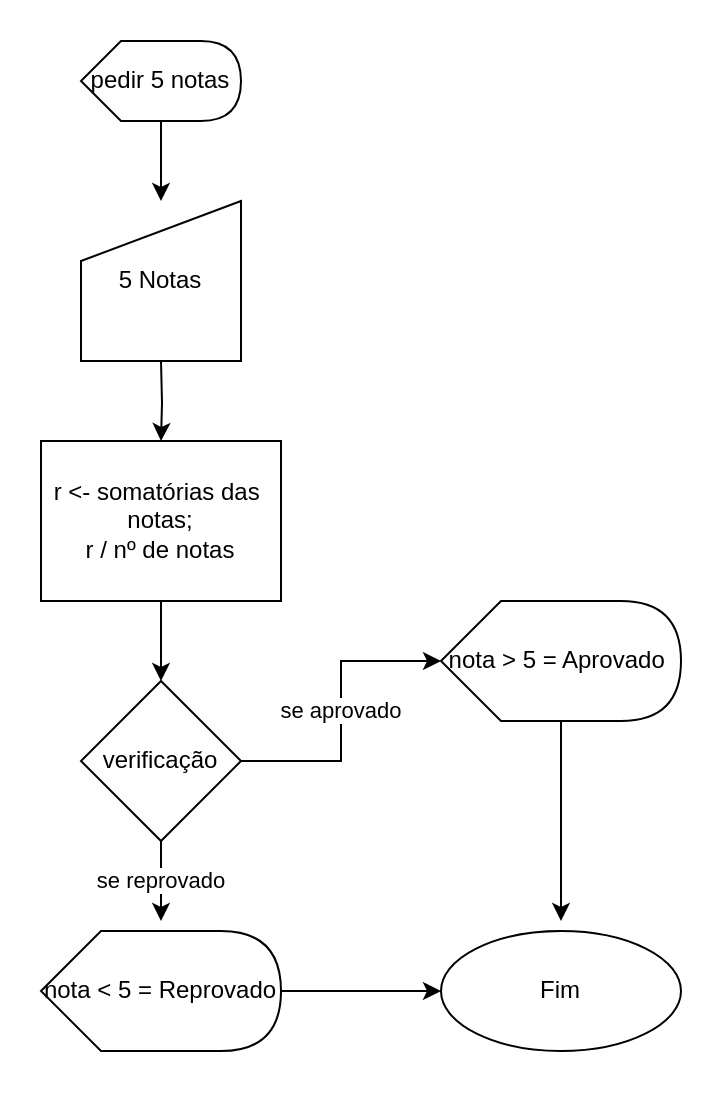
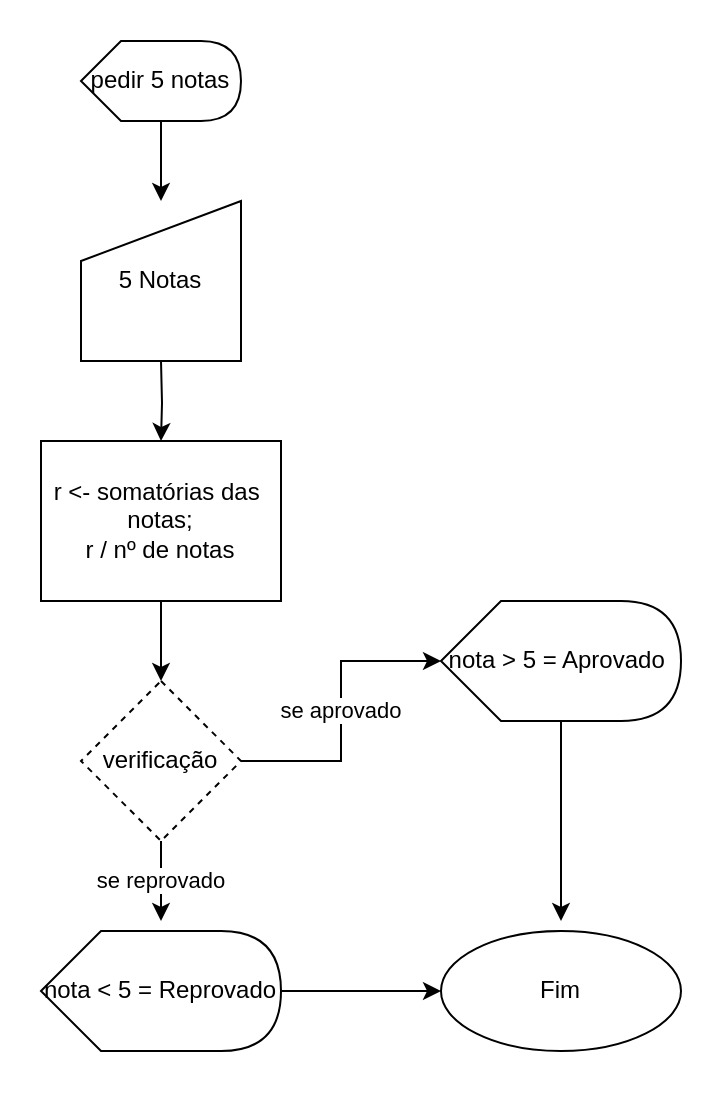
(161, 761) -> (161, 761)
